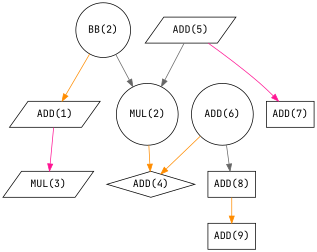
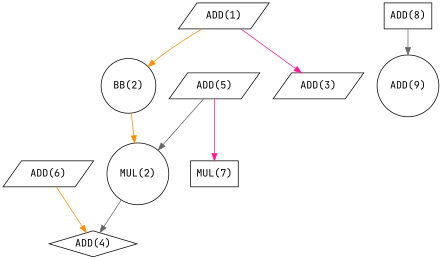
(123, 67) -> (133, 124)
(78, 74) -> (177, 45)
(222, 114) -> (48, 174)
(290, 114) -> (214, 174)
(149, 155) -> (113, 213)
(228, 155) -> none
(48, 184) -> (318, 86)
(232, 207) -> (408, 38)
(232, 236) -> (408, 86)
